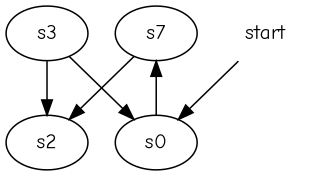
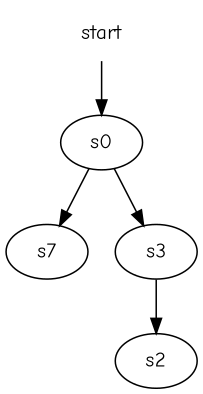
(95, 81) -> (125, 190)
(109, 81) -> none
